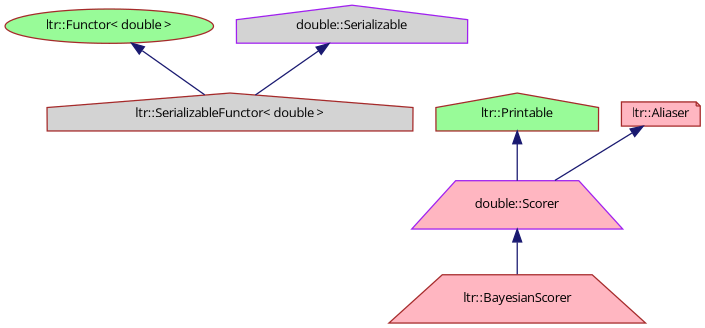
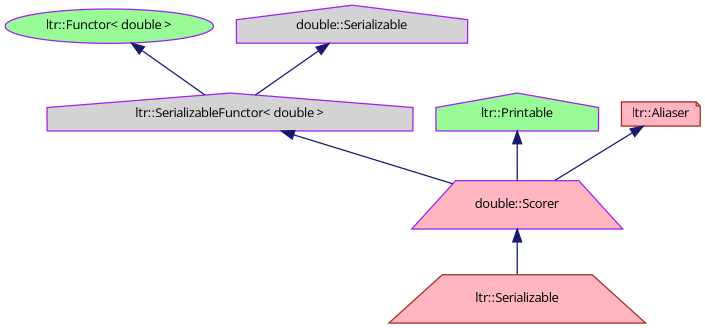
(109, 26) -> (109, 26)
(230, 114) -> (230, 114)
(517, 114) -> (517, 114)
none -> (373, 159)
(517, 299) -> (517, 299)
